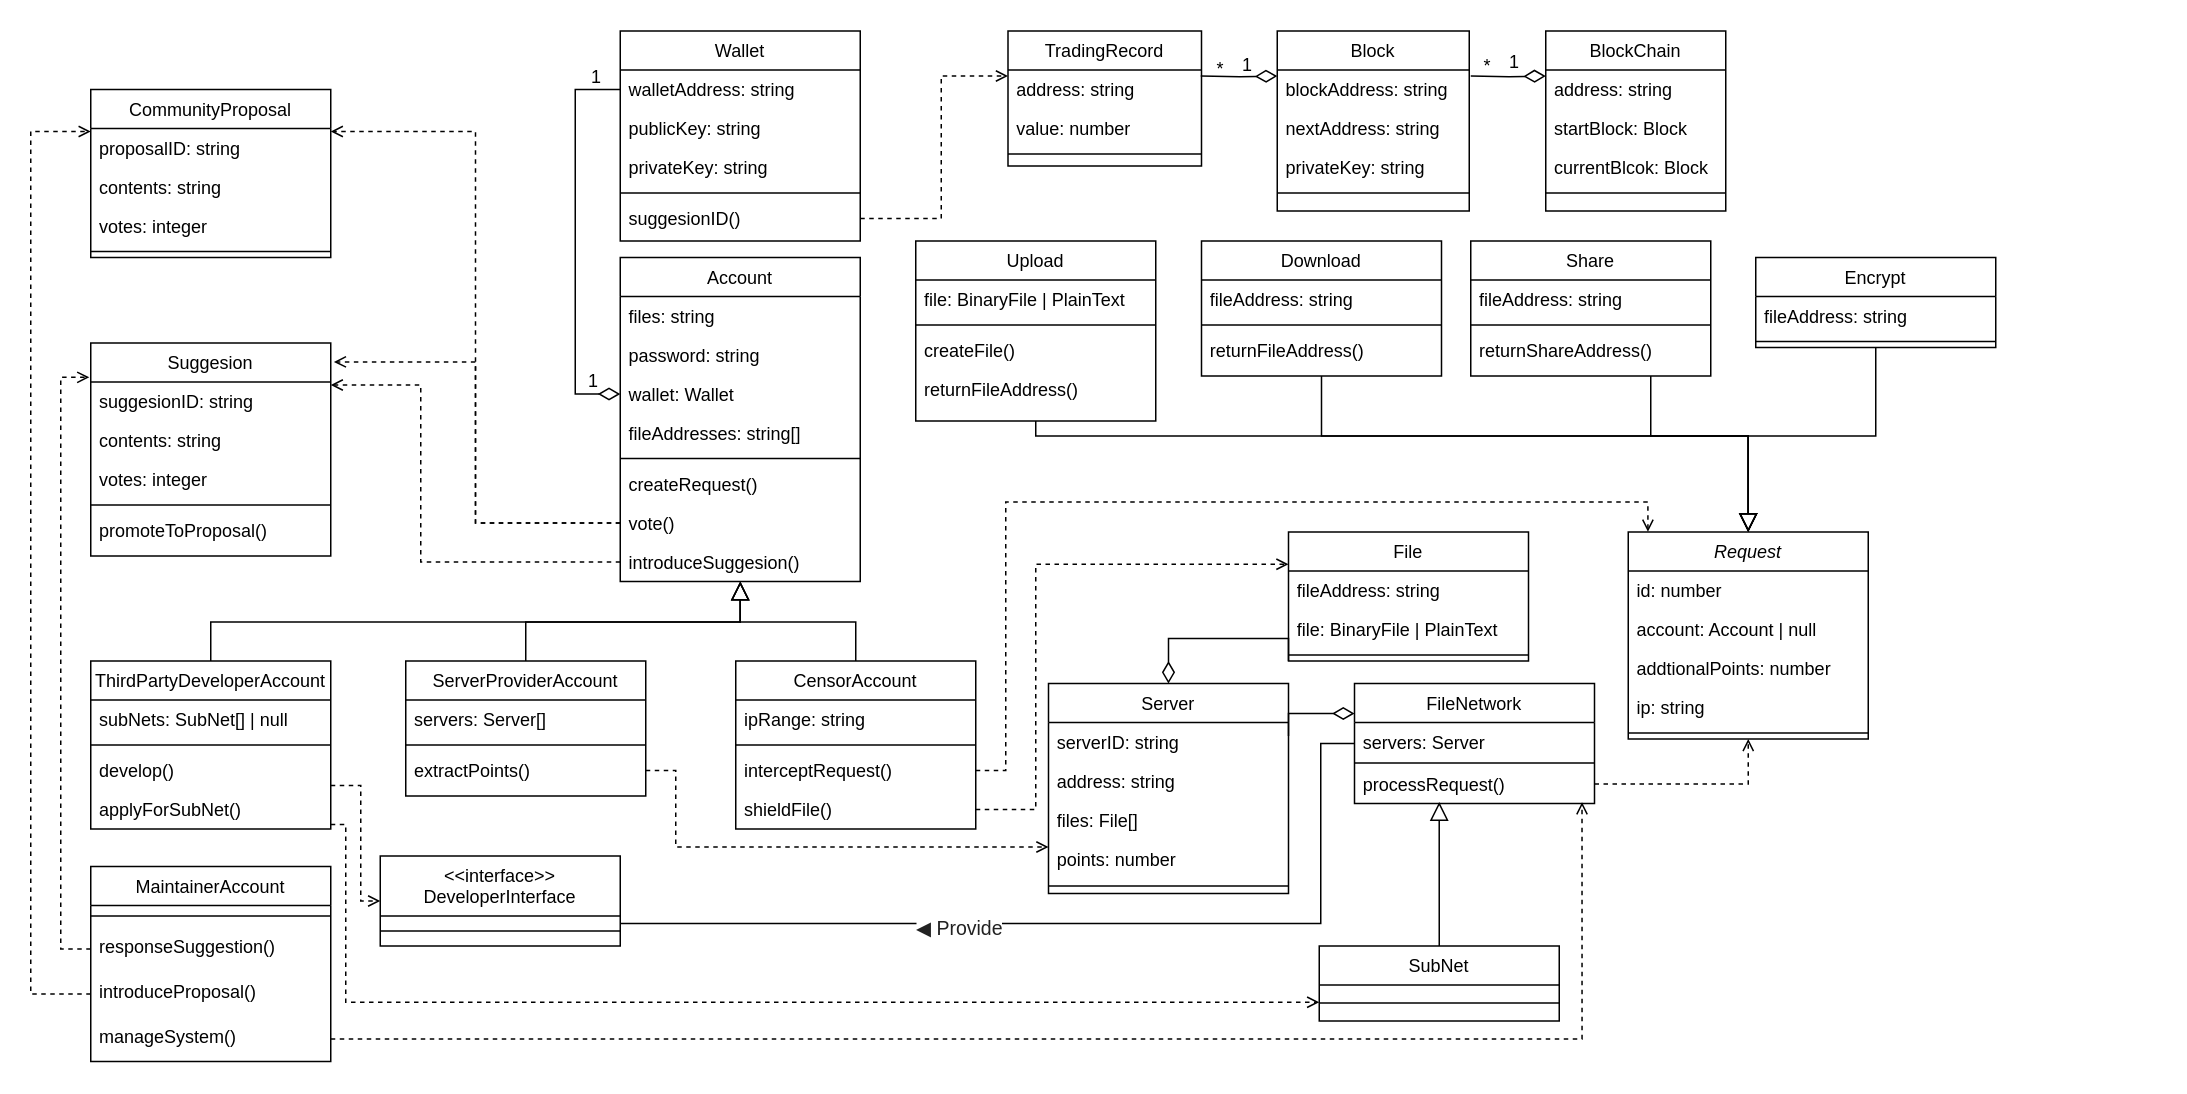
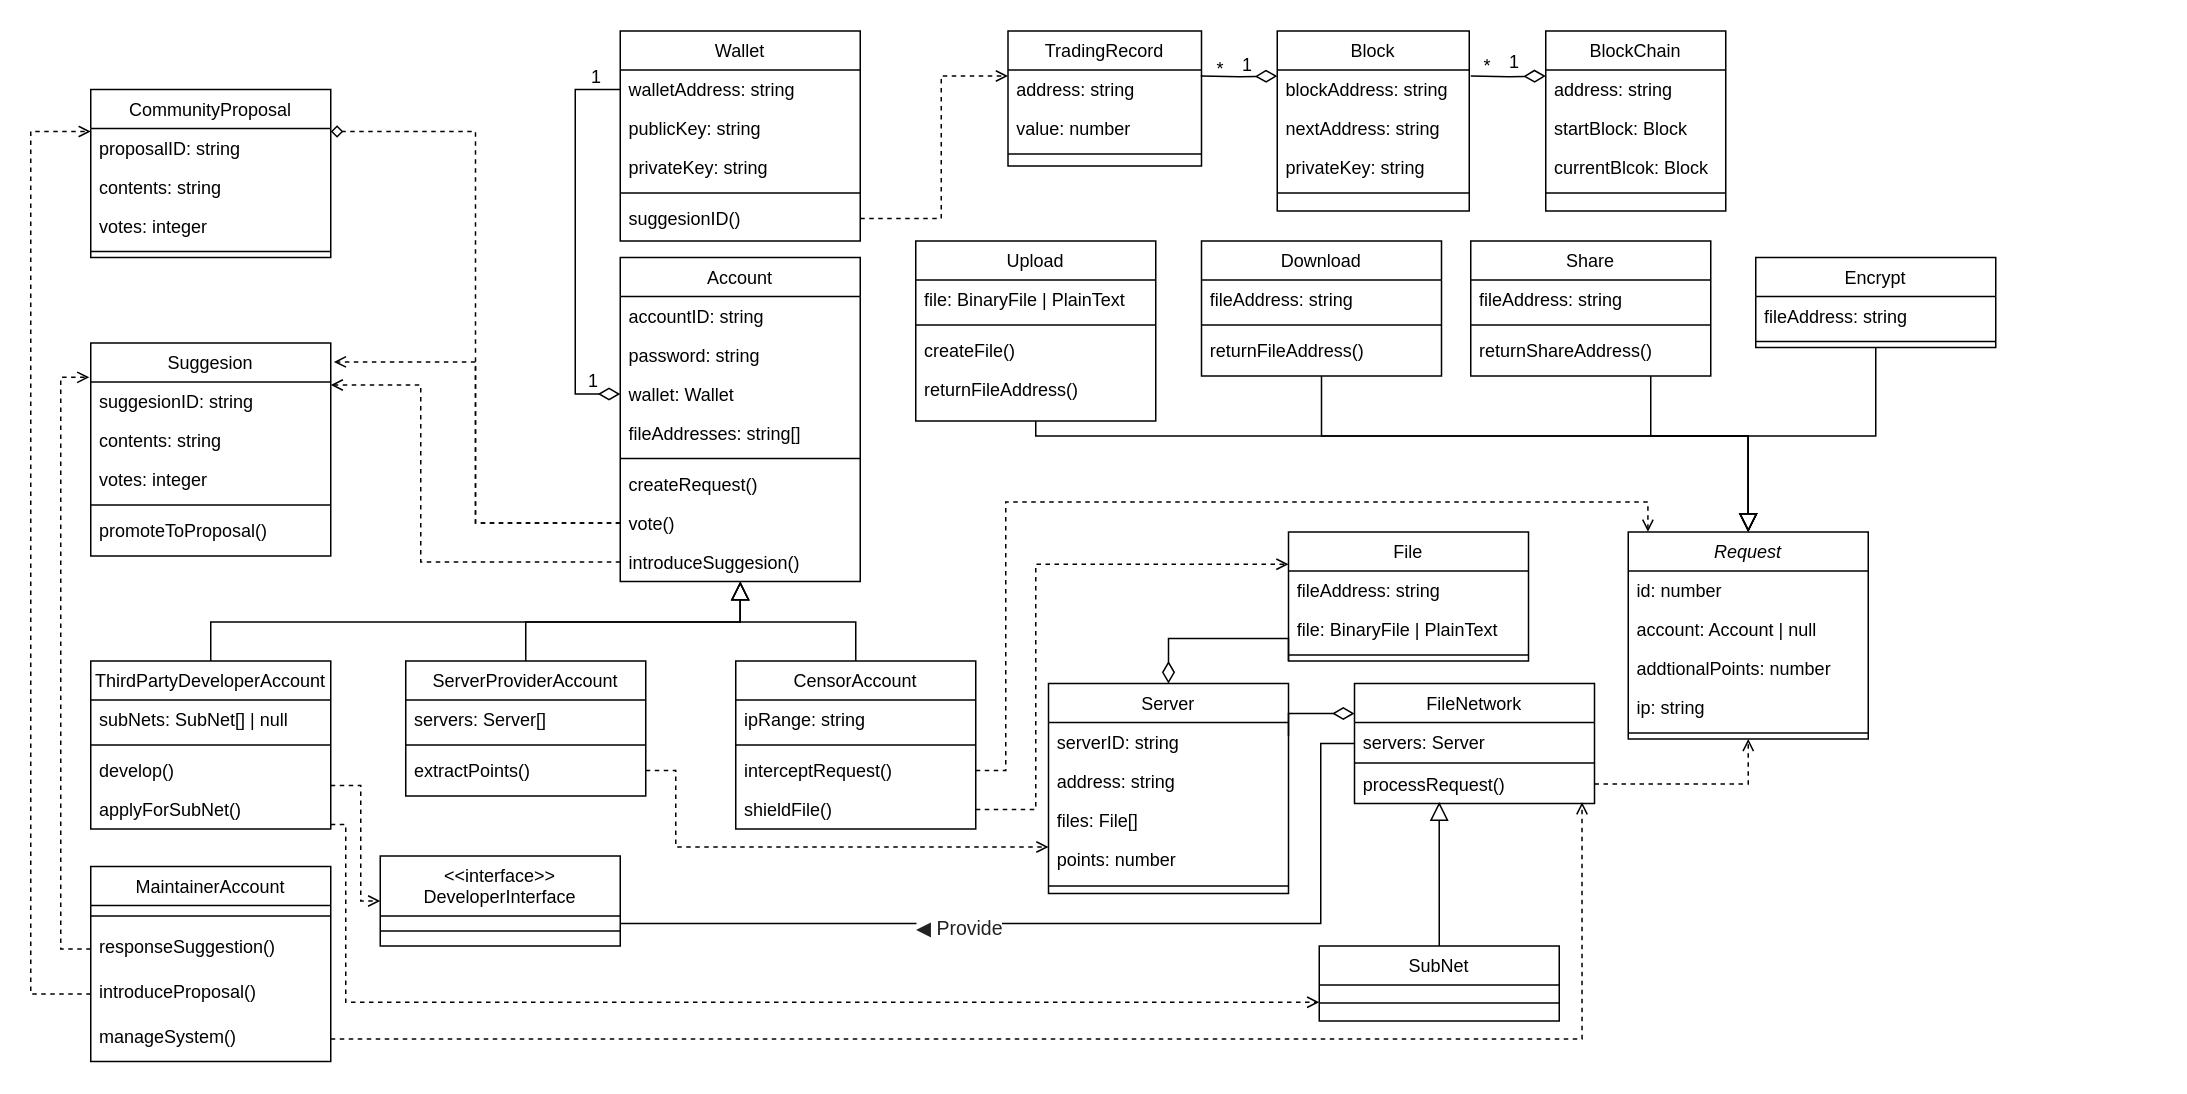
(339, 131) -> (343, 131)
(682, 317) -> (707, 317)
